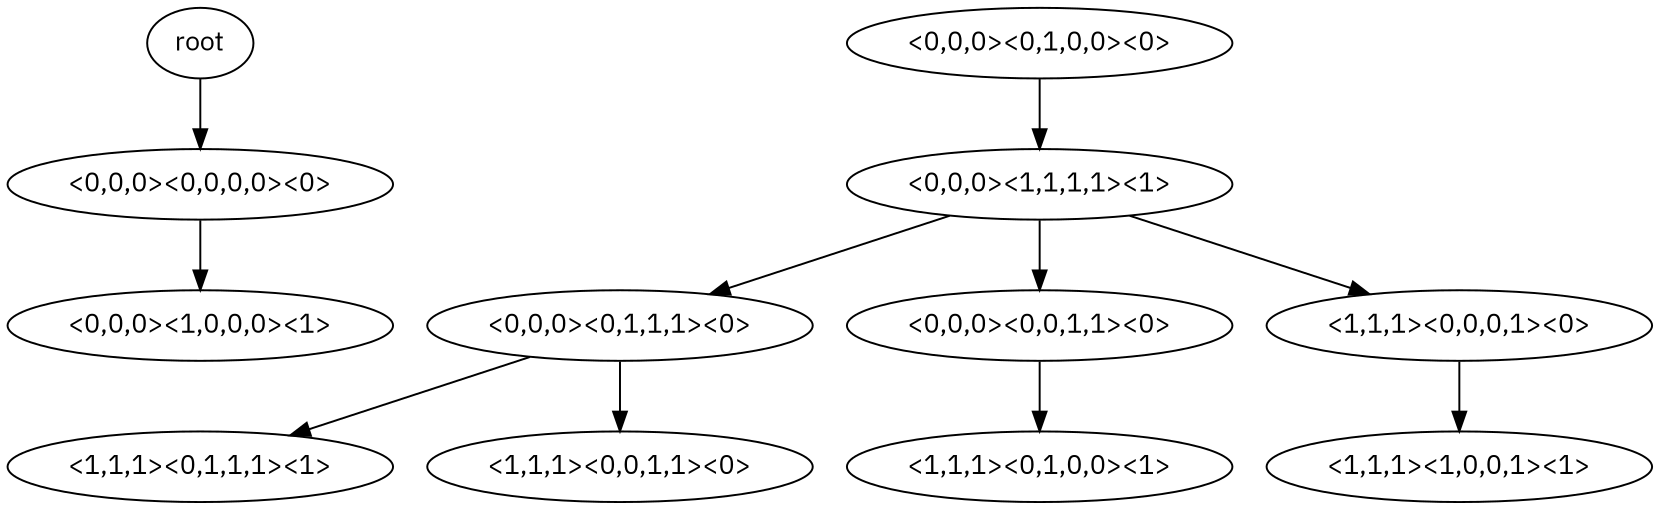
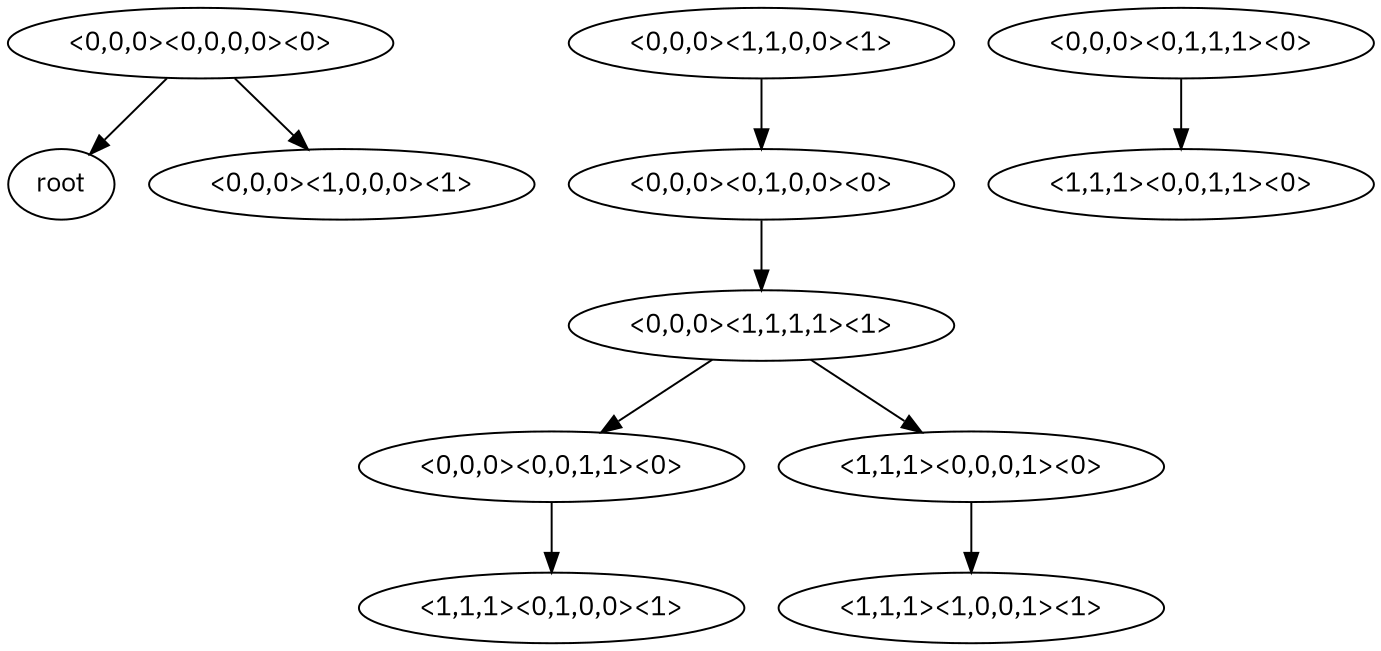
none -> (761, 43)
(200, 104) -> (136, 109)
(839, 252) -> none
(200, 467) -> none
